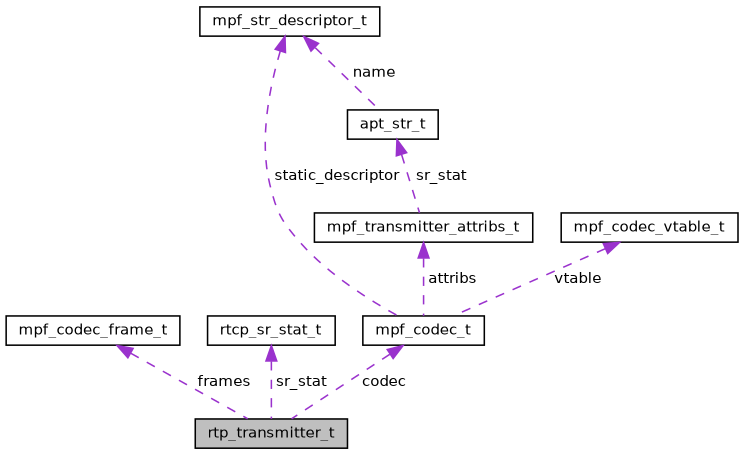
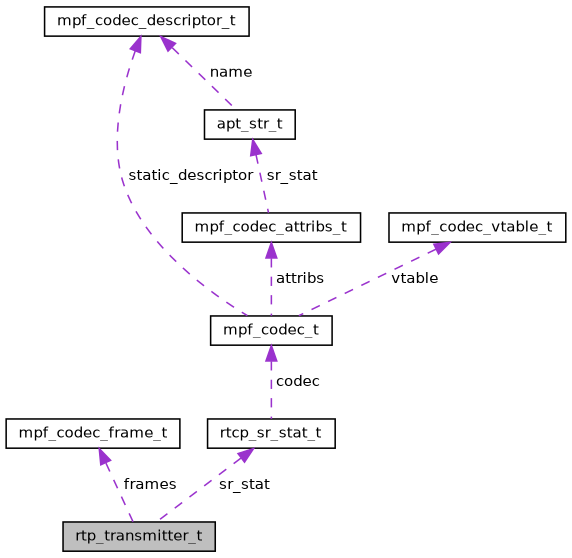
(290, 22) -> (147, 22)
(424, 228) -> (271, 228)
(341, 387) -> (271, 390)
